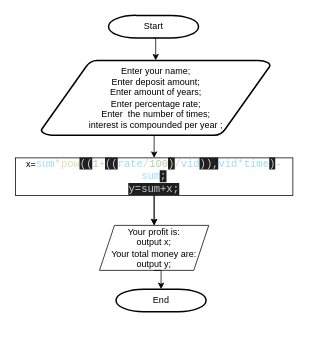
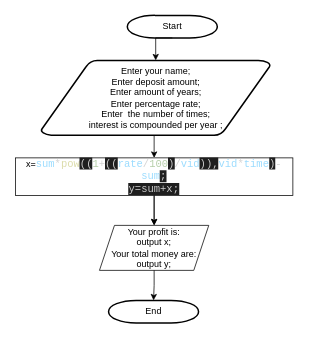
(154, 27) -> (172, 27)
(161, 300) -> (154, 312)
